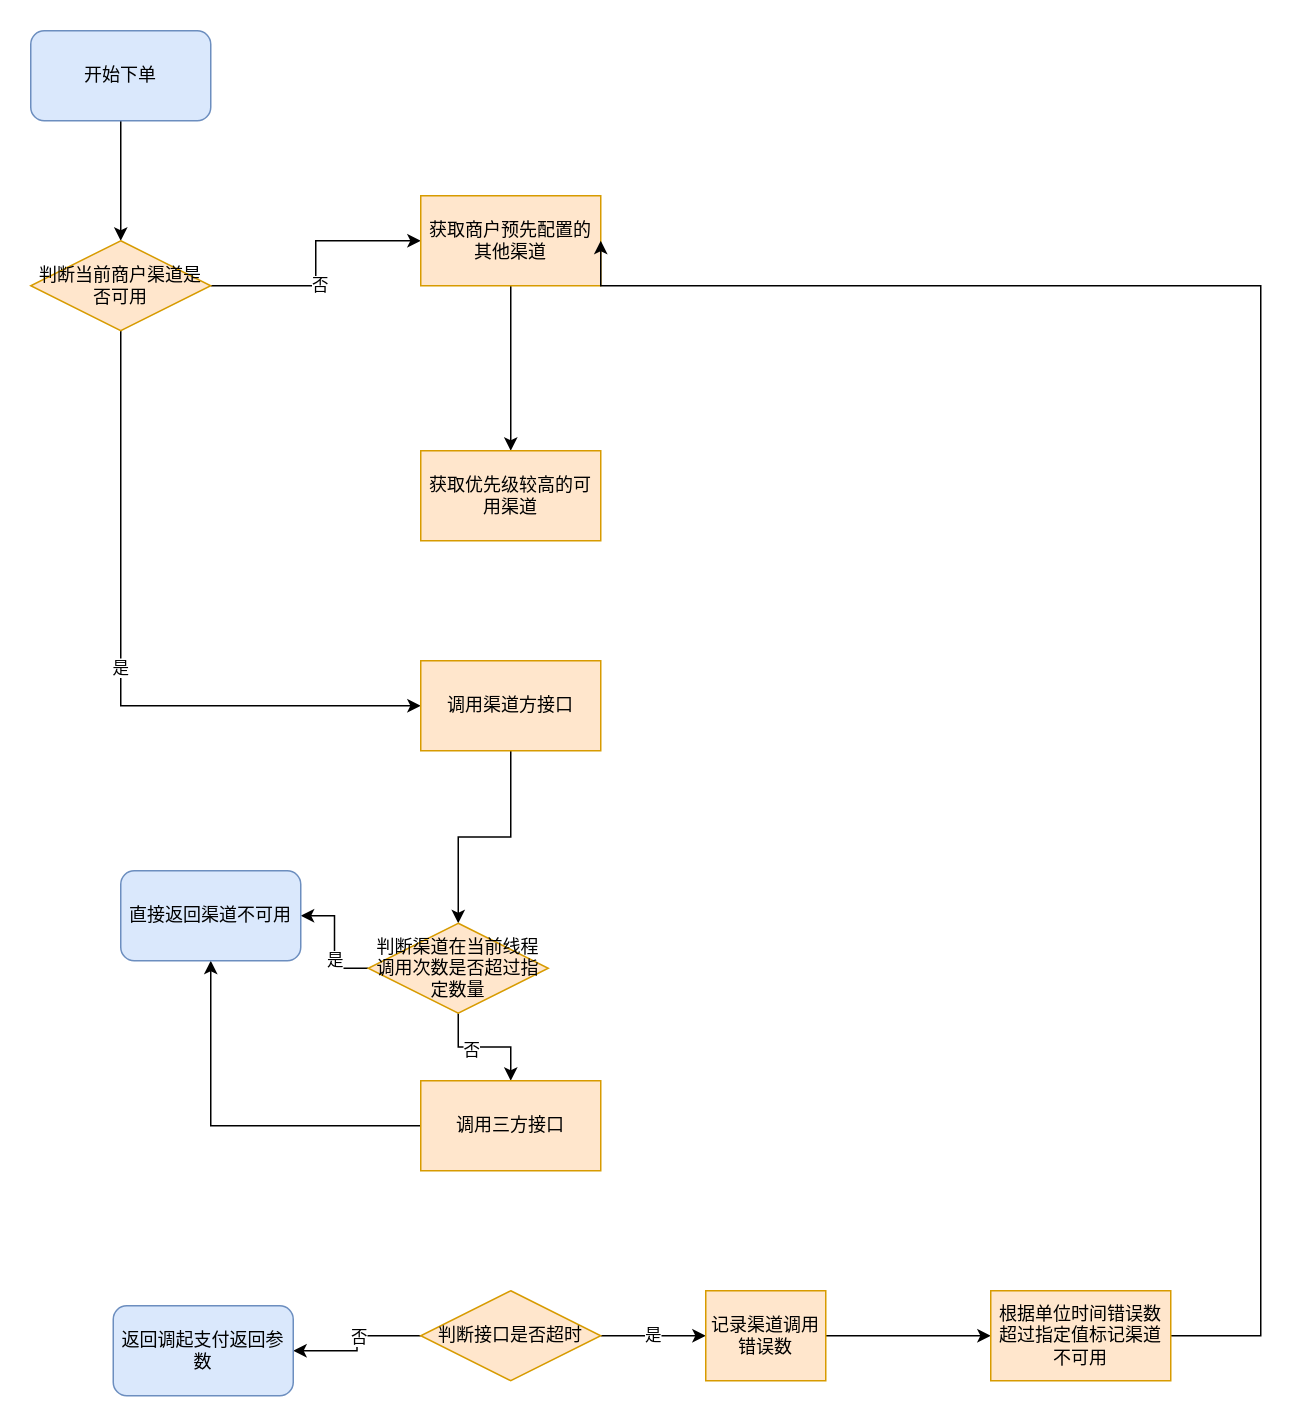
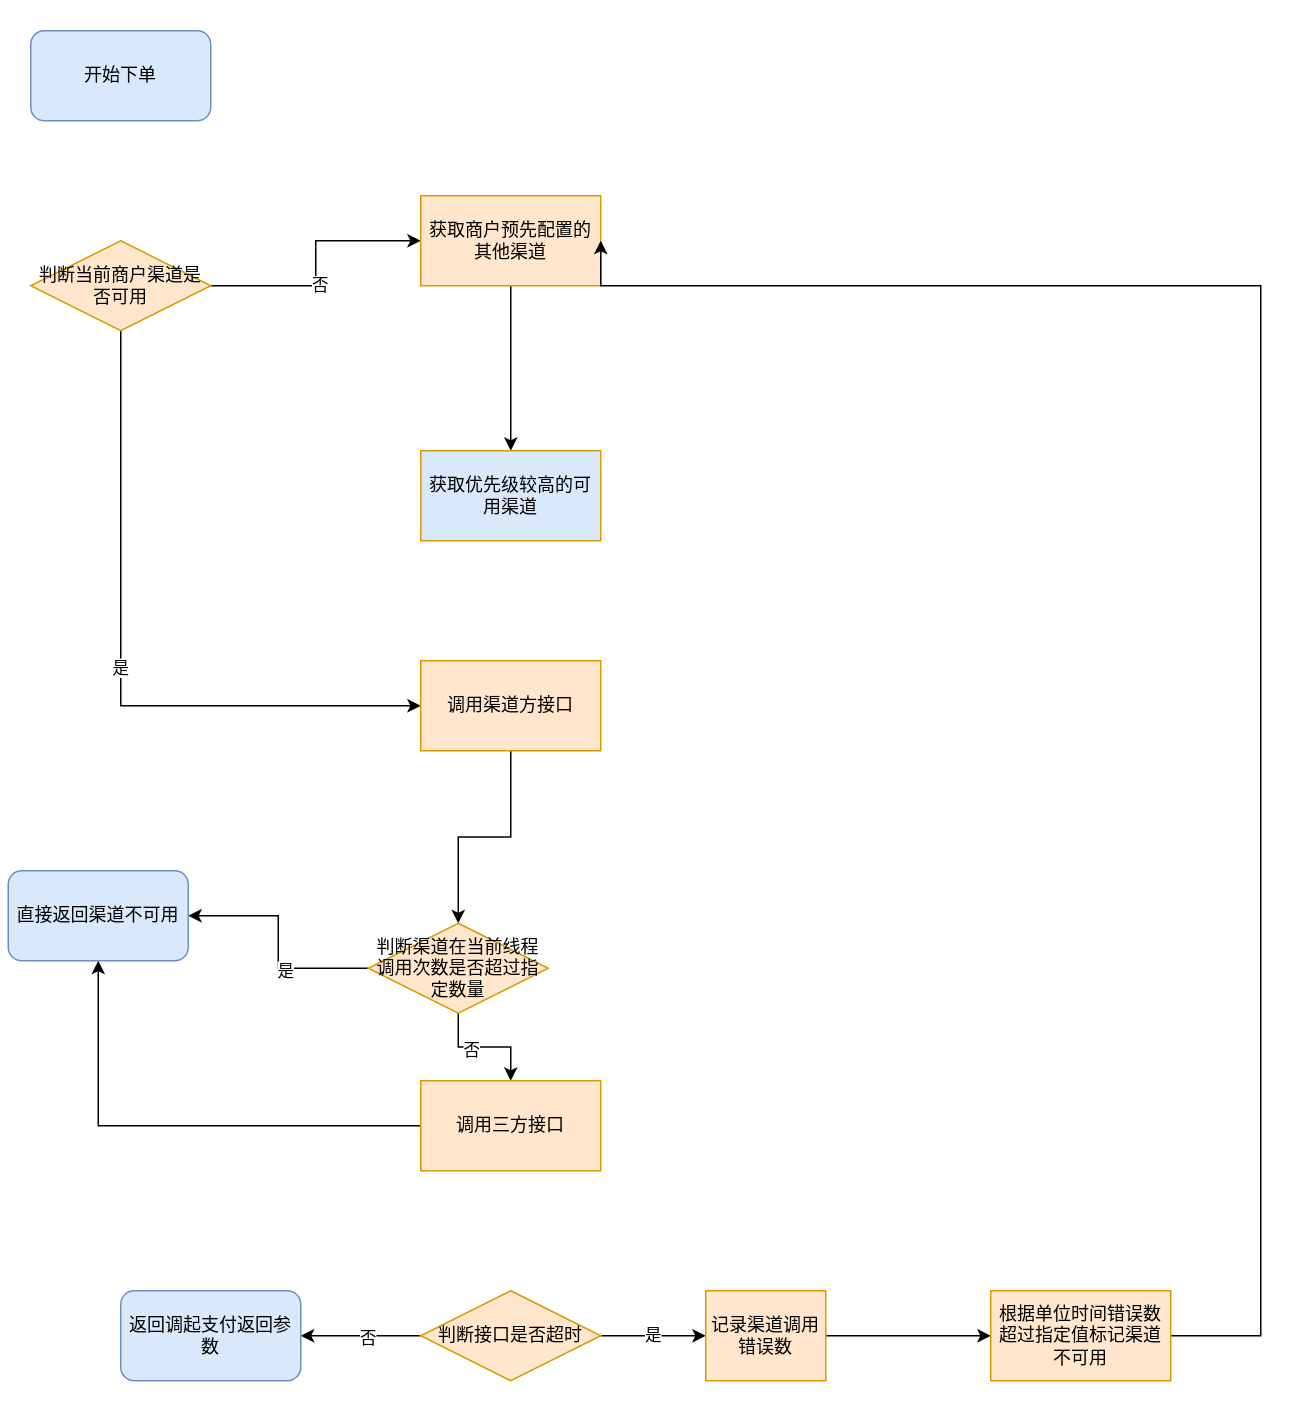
(121, 176) -> none
(511, 496) -> (511, 496)
(211, 916) -> (98, 916)
(203, 1351) -> (211, 1336)
